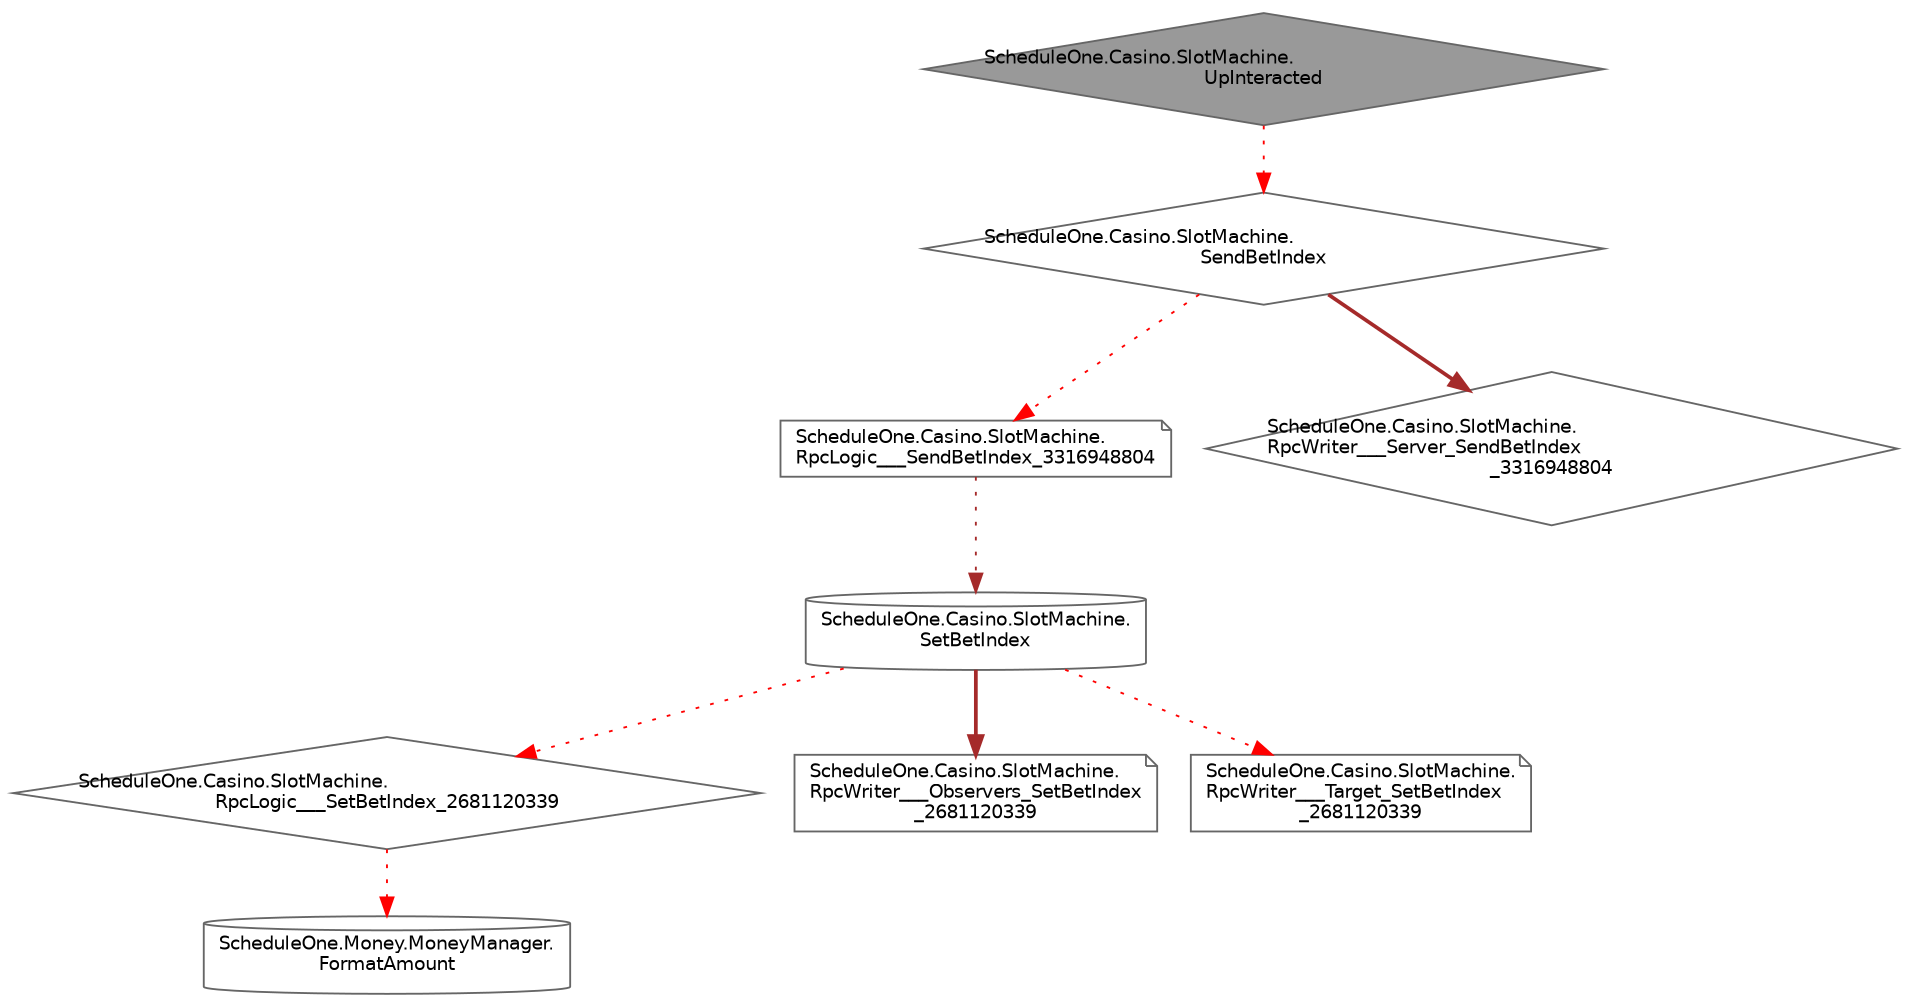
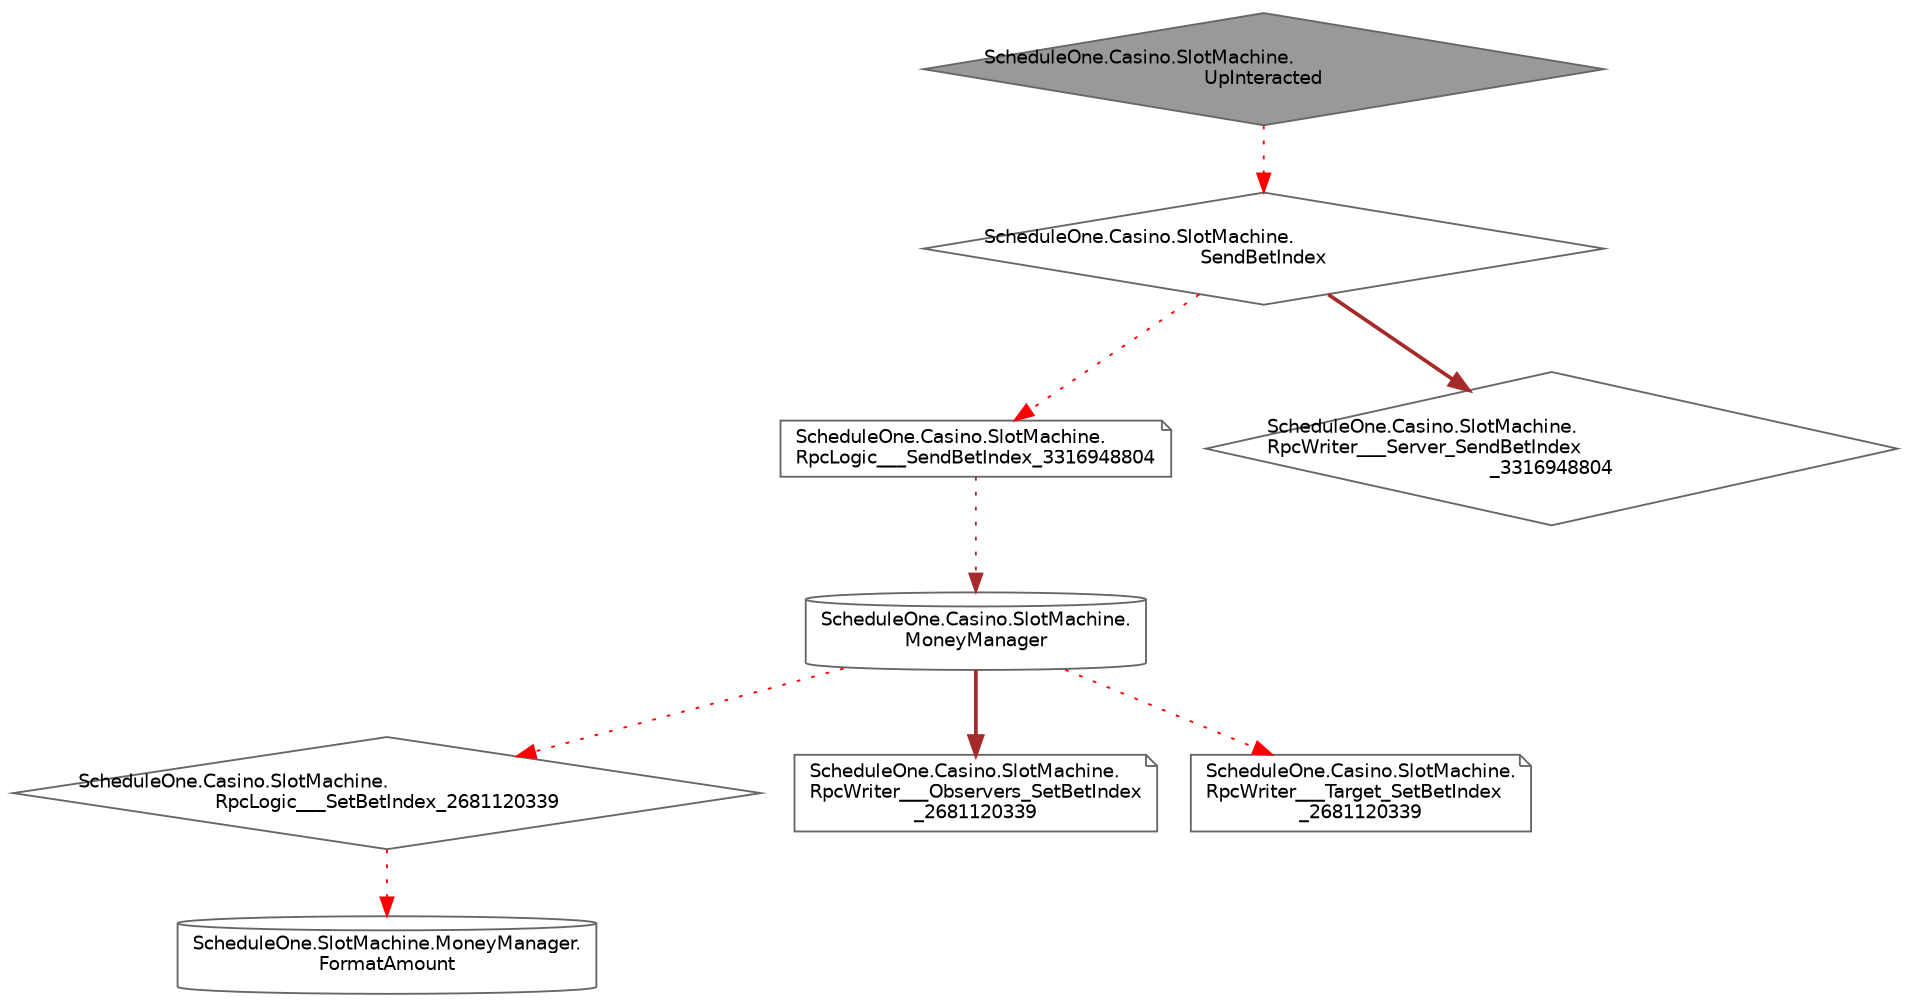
(976, 631) -> (976, 631)
(387, 955) -> (387, 955)
